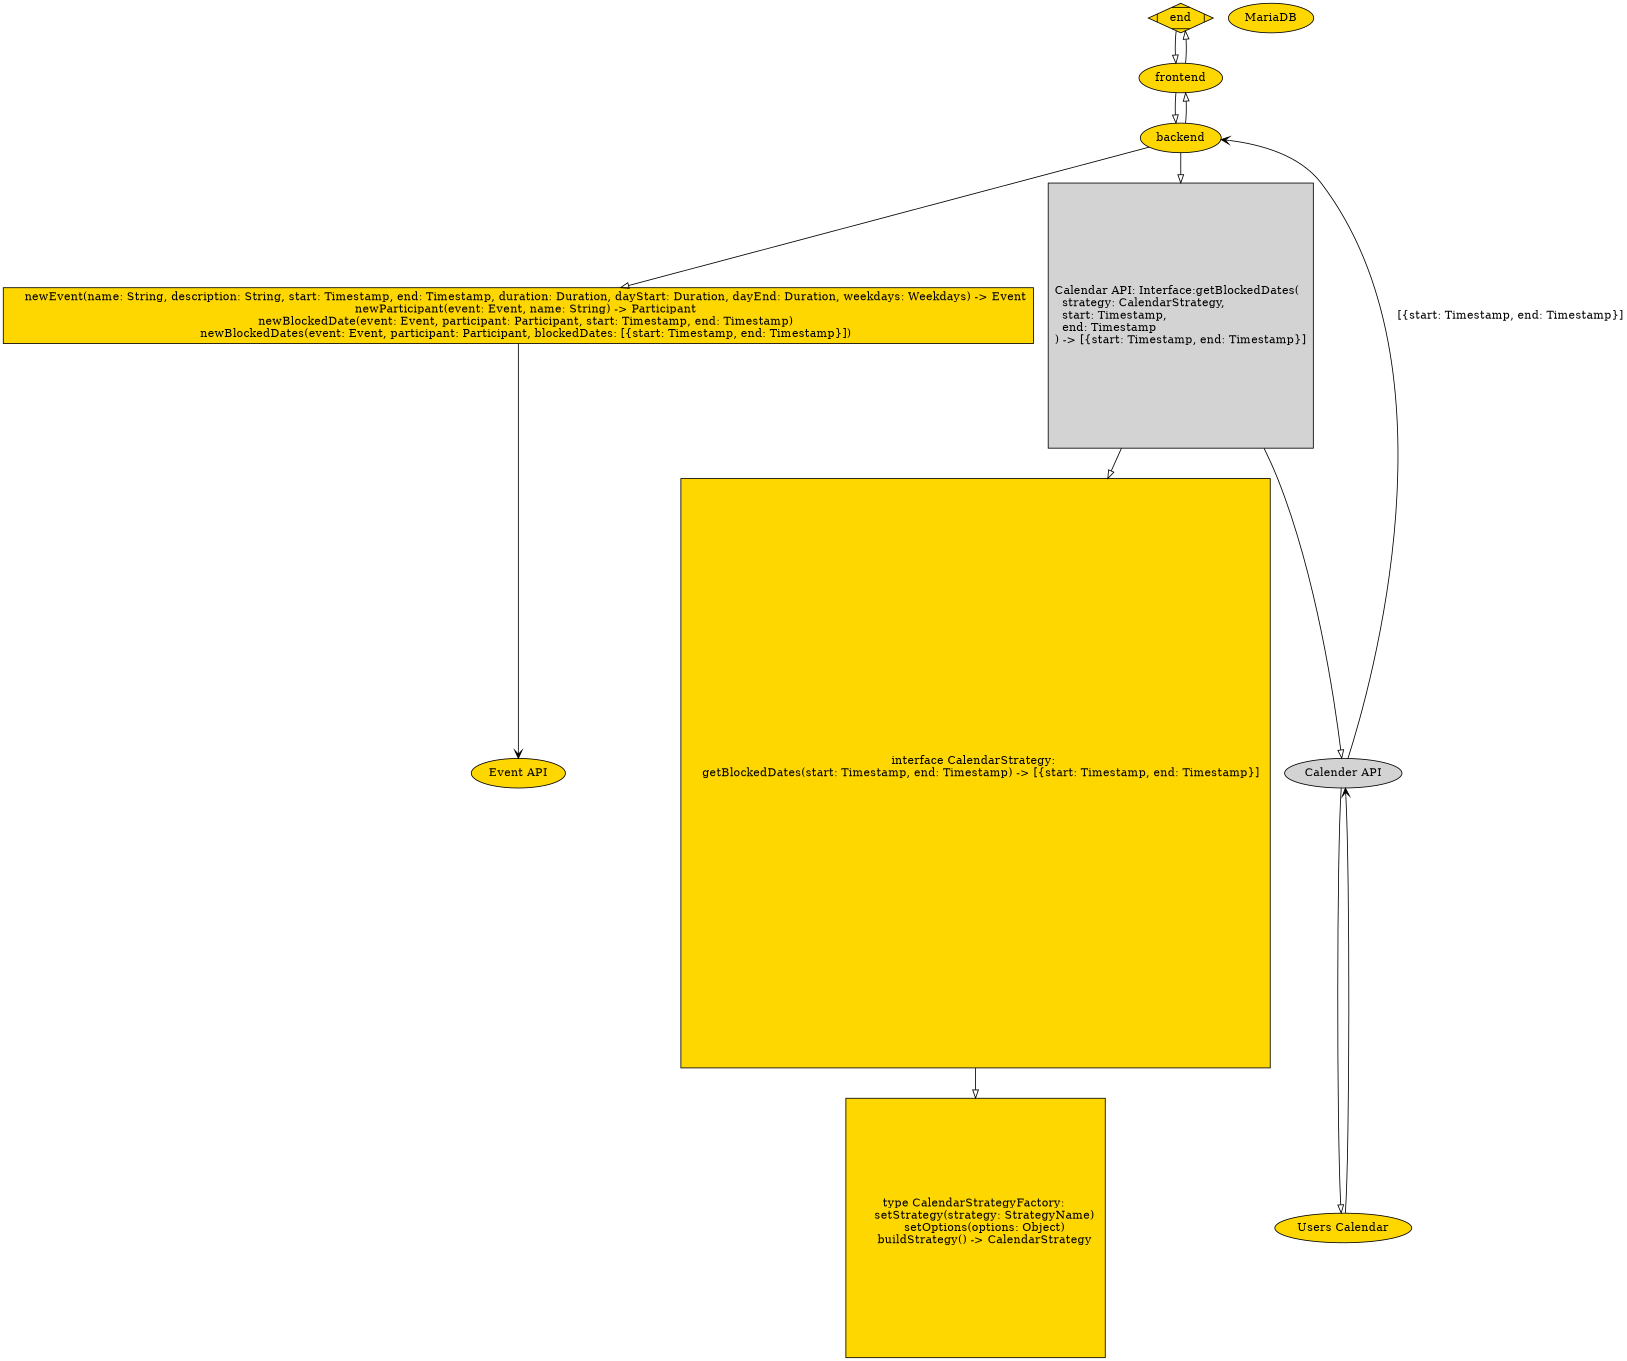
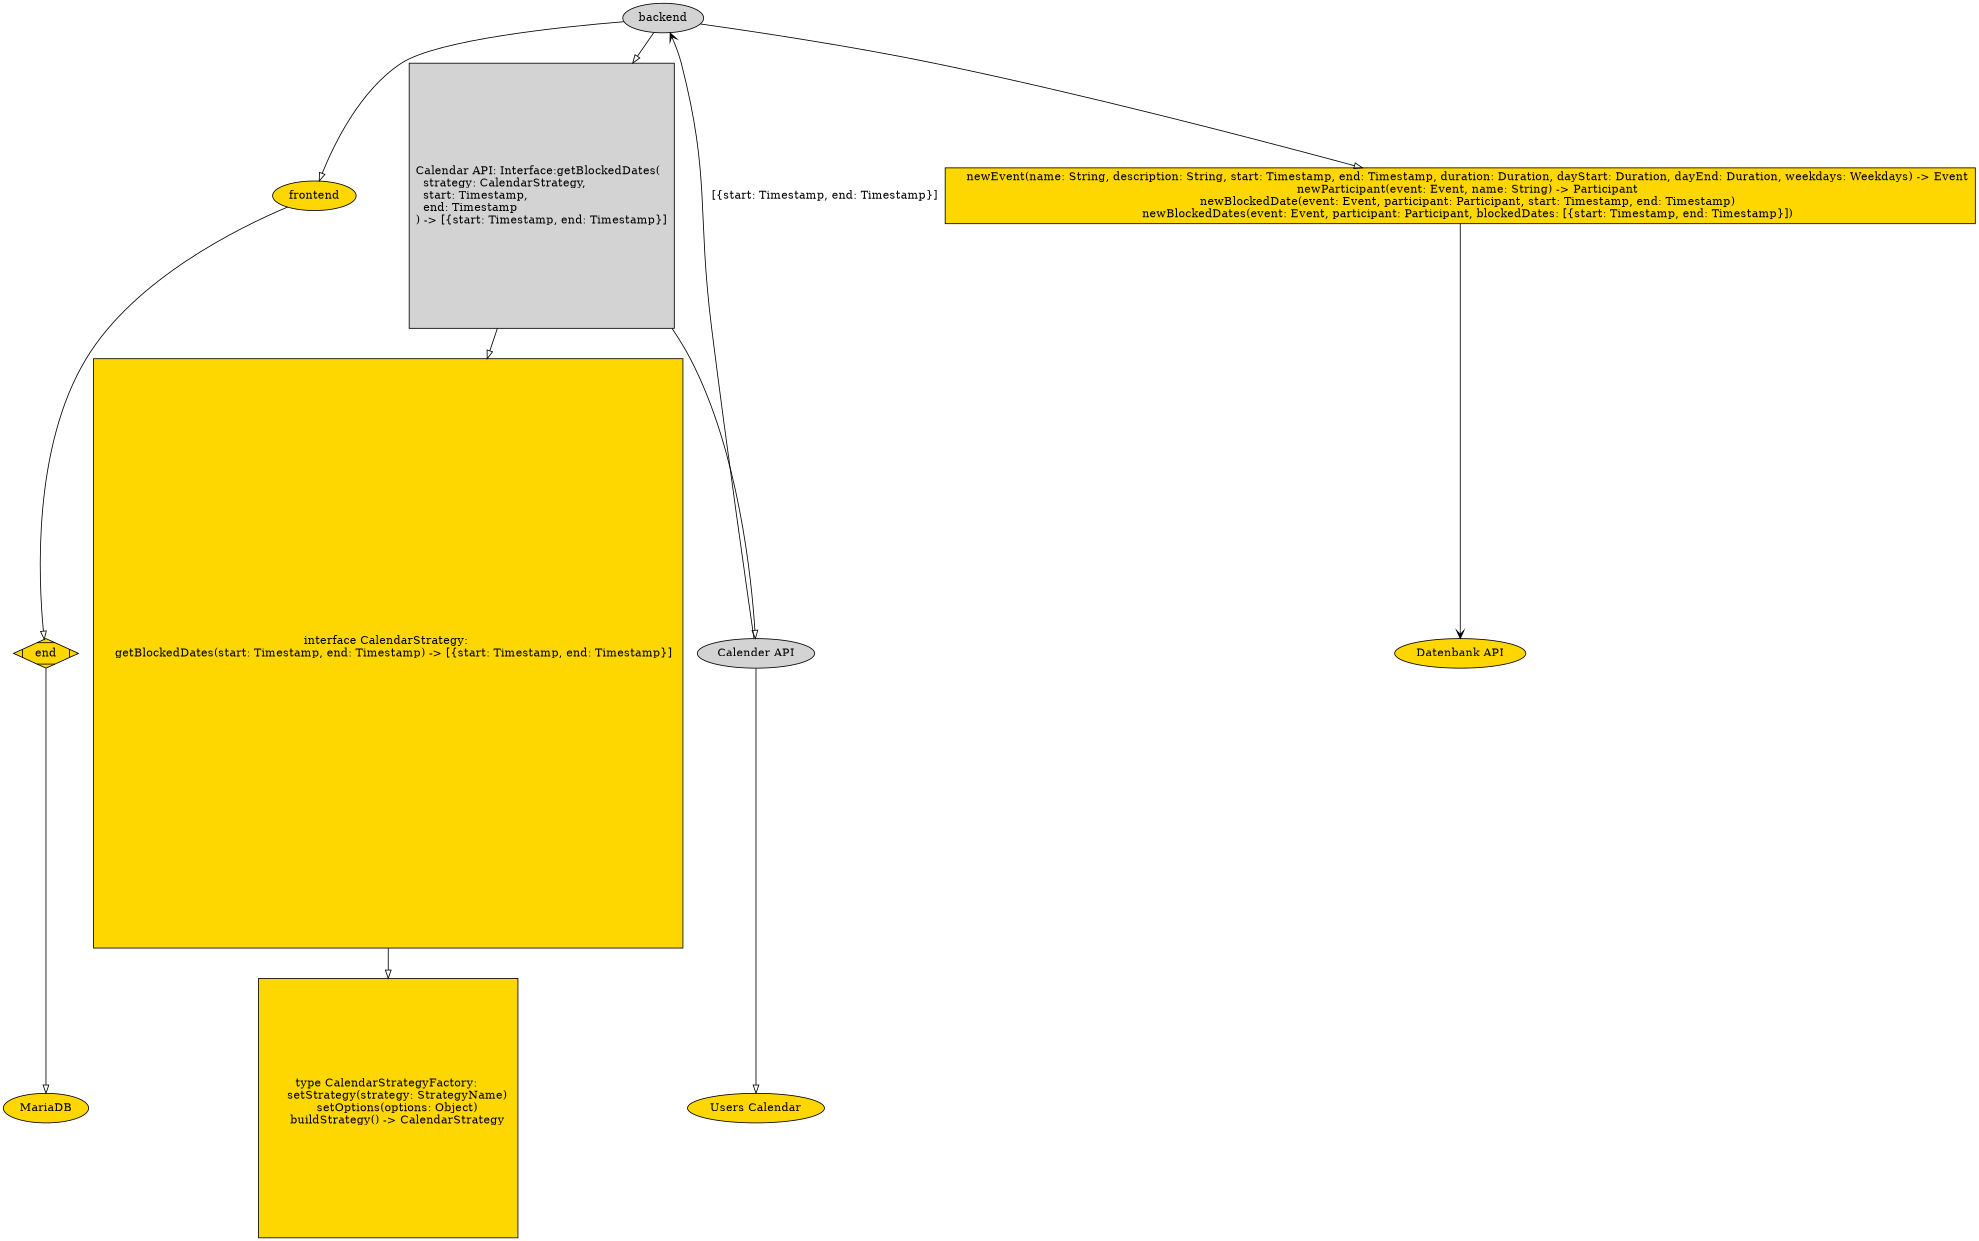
(1175, 43) -> (46, 877)
(1175, 104) -> none
(1181, 138) -> (663, 18)
(518, 773) -> (1460, 653)
(1349, 1005) -> none
